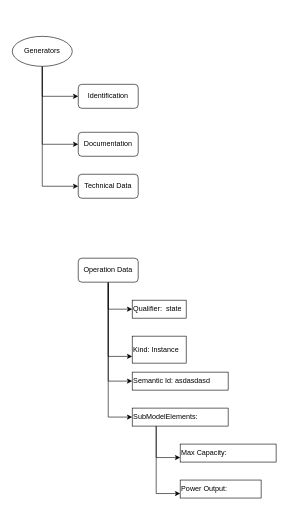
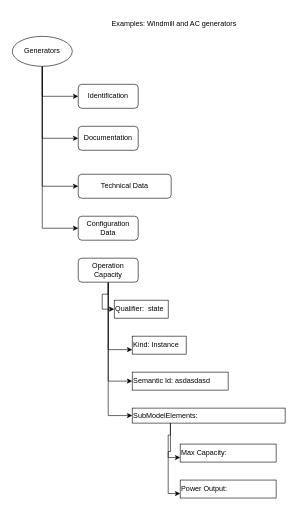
none -> (174, 24)
(108, 144) -> (108, 138)
(108, 186) -> (125, 186)
none -> (42, 227)
none -> (108, 228)
(108, 270) -> (108, 270)
(159, 309) -> (141, 309)
(159, 350) -> (159, 345)
(180, 417) -> (209, 416)
(221, 489) -> (228, 489)
